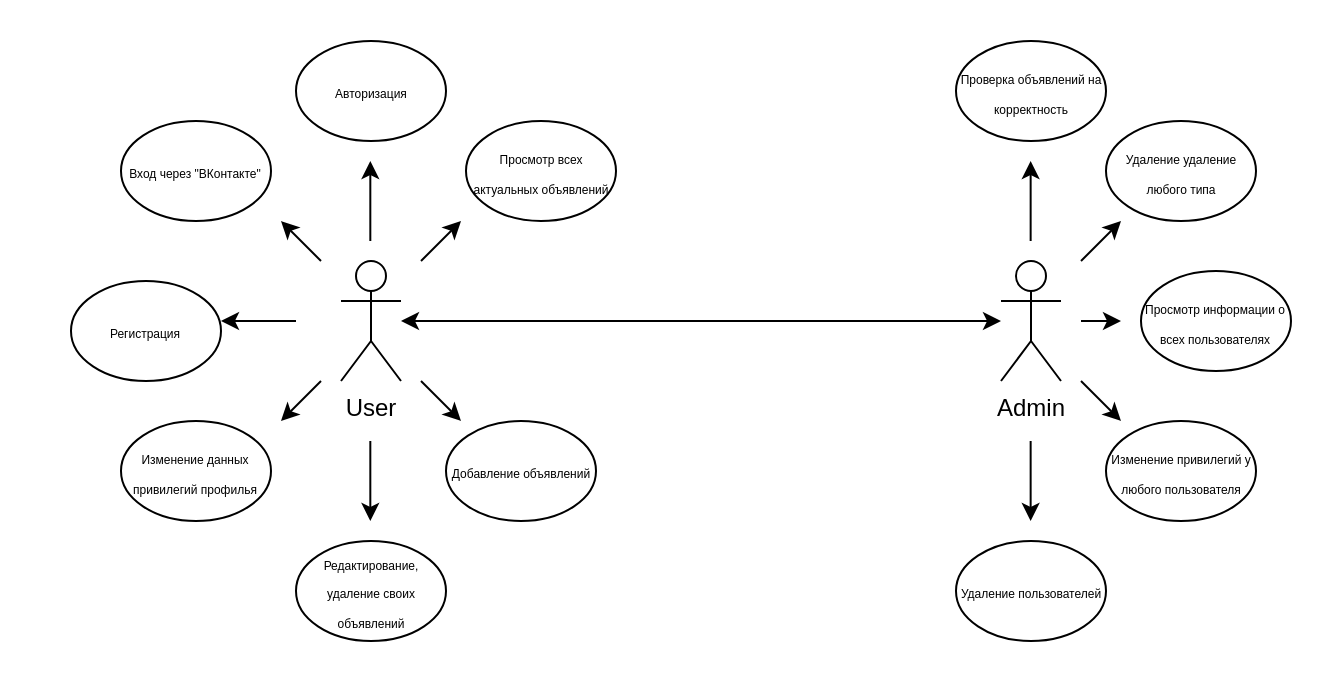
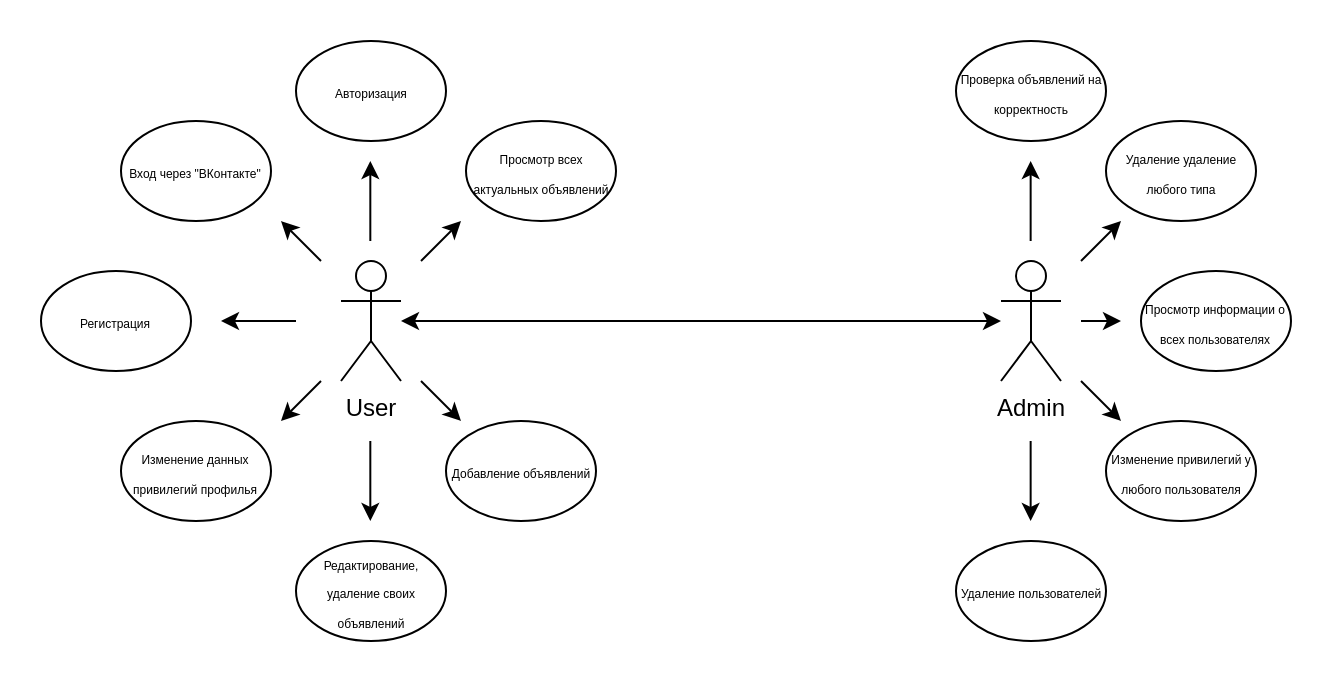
(146, 331) -> (116, 321)
